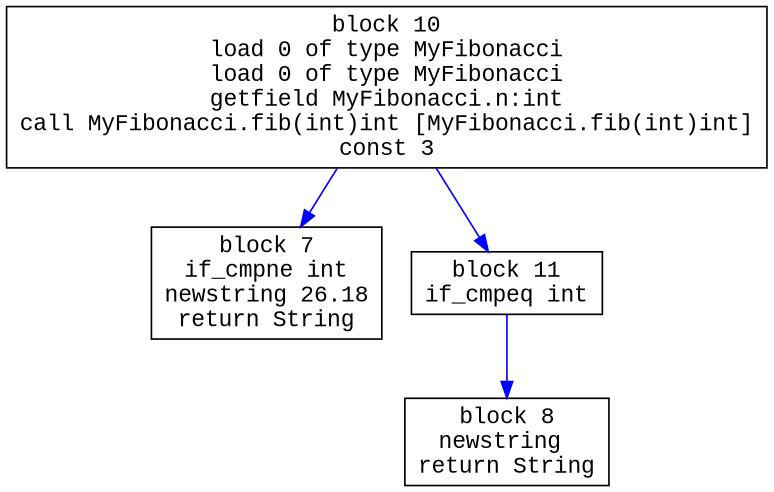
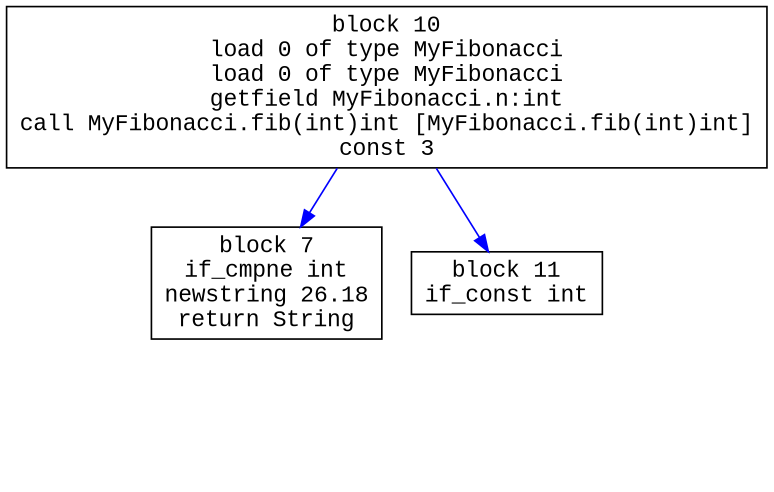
(507, 283) -> (507, 283)
(507, 442) -> none
